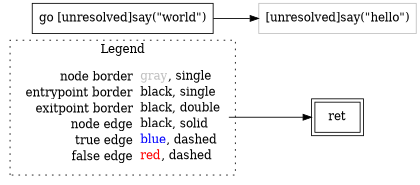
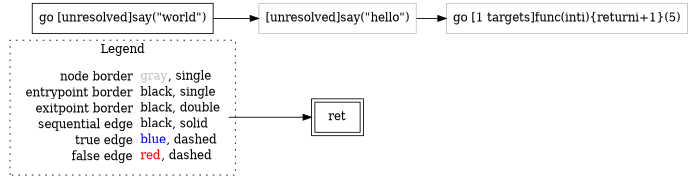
none -> (567, 18)
(104, 125) -> (88, 125)
